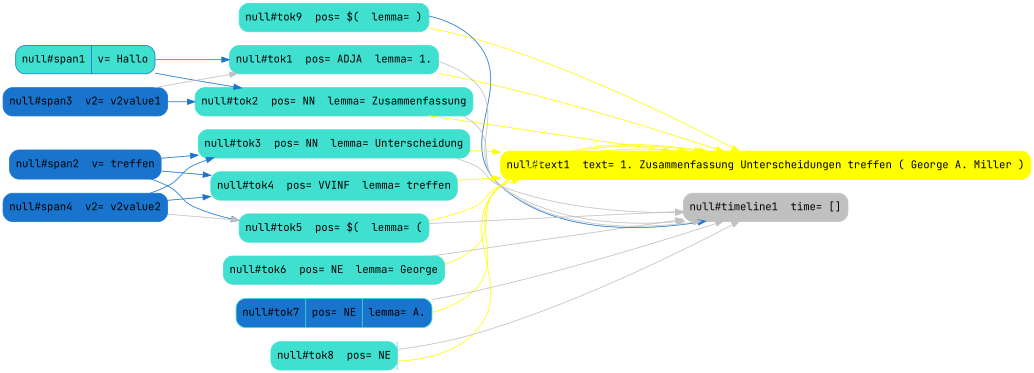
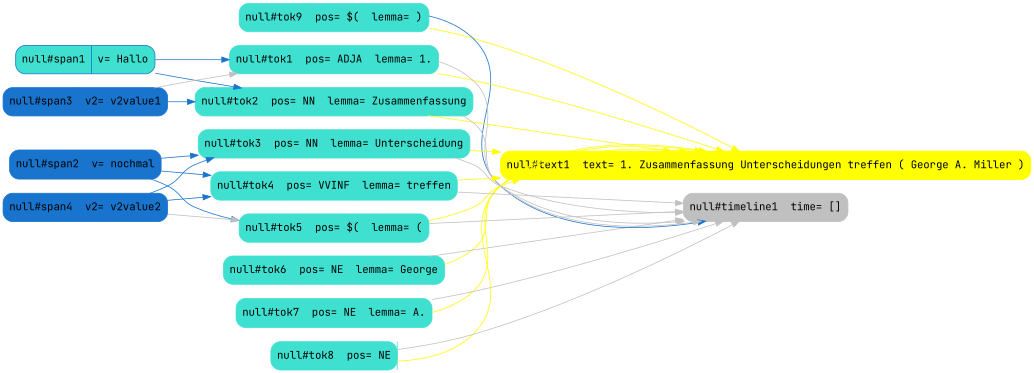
(123, 164) -> (123, 164)
none -> (566, 198)
(334, 313) -> (334, 313)
